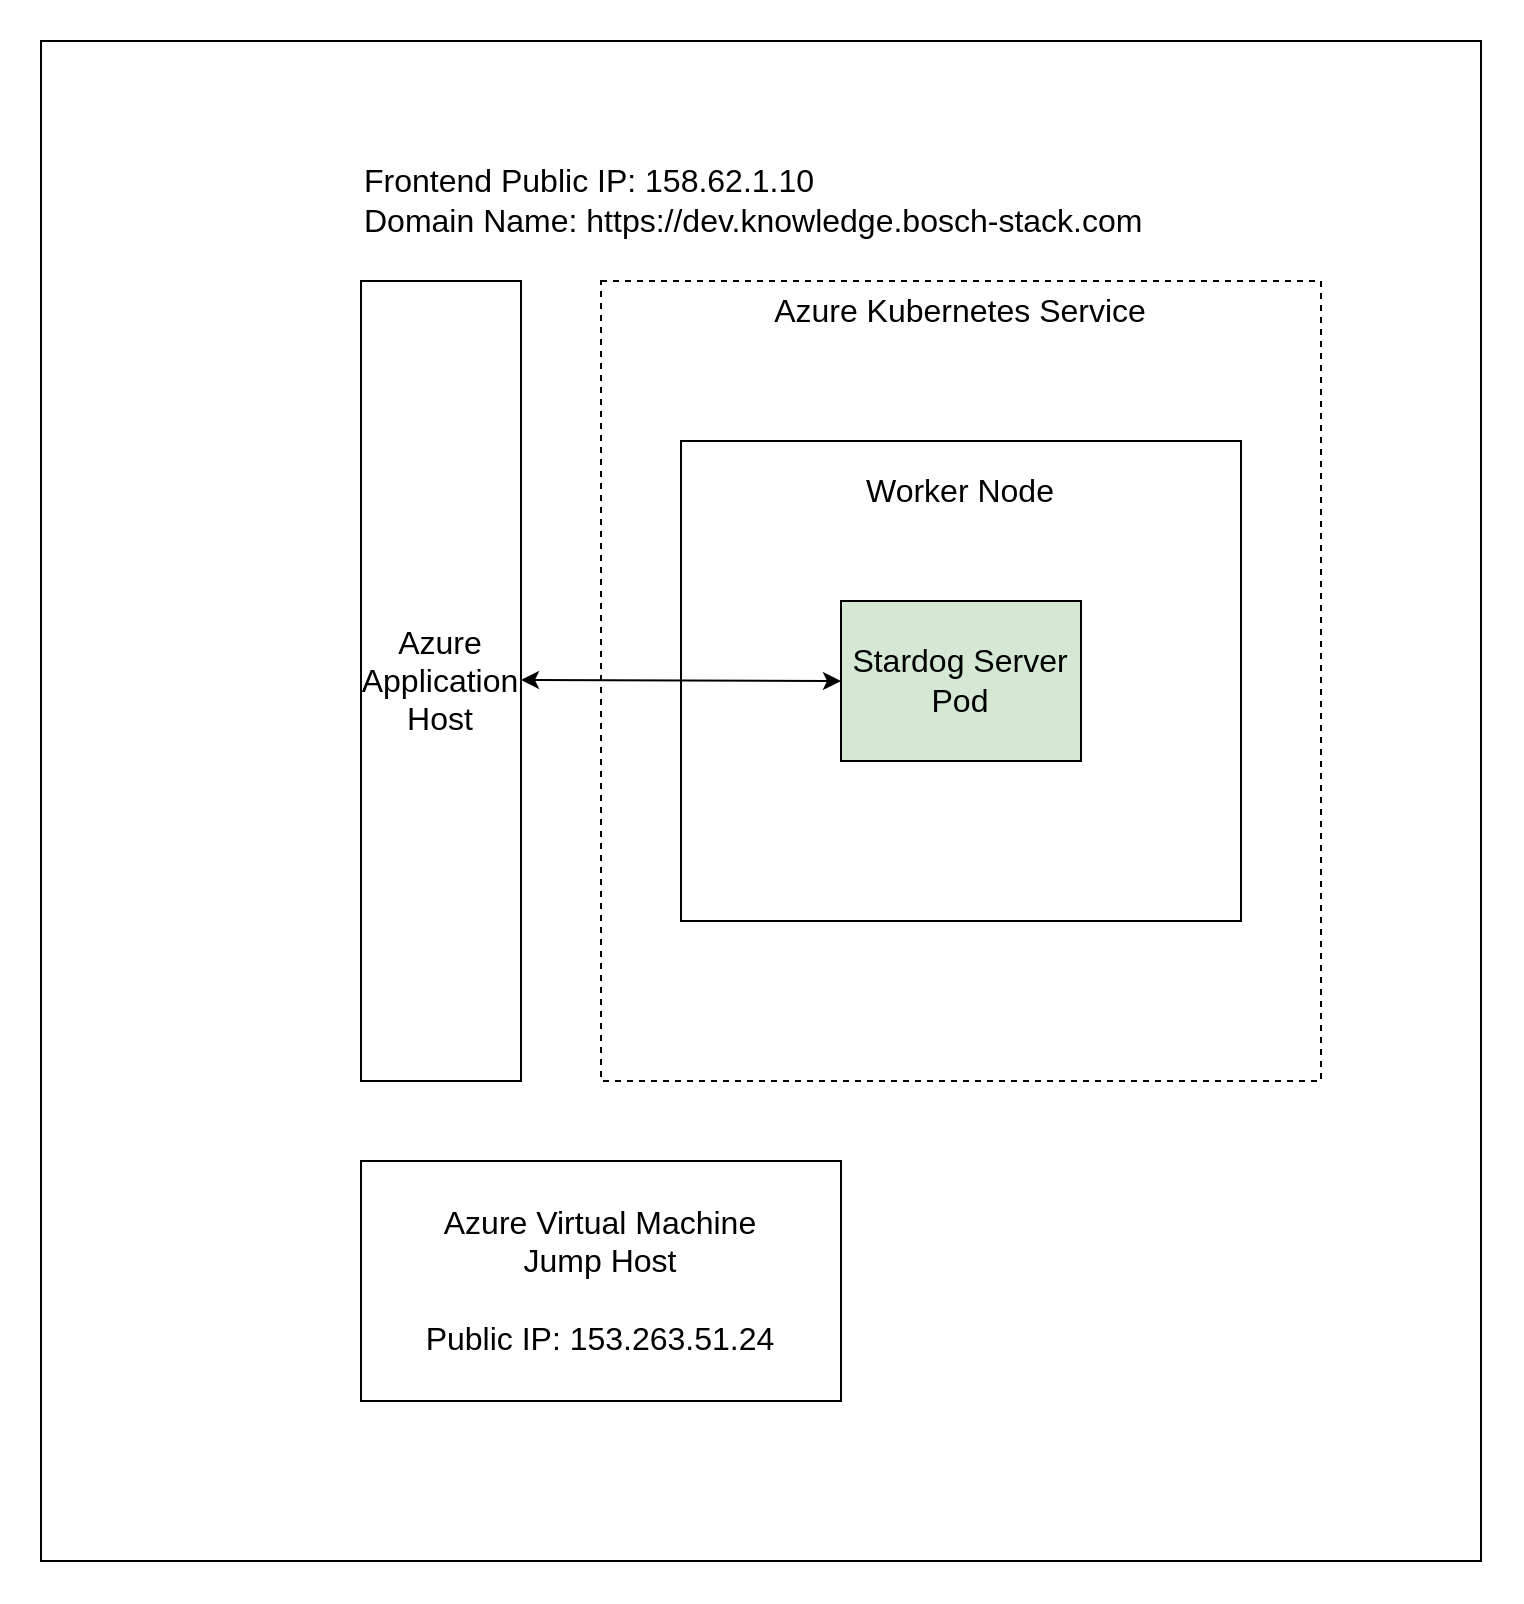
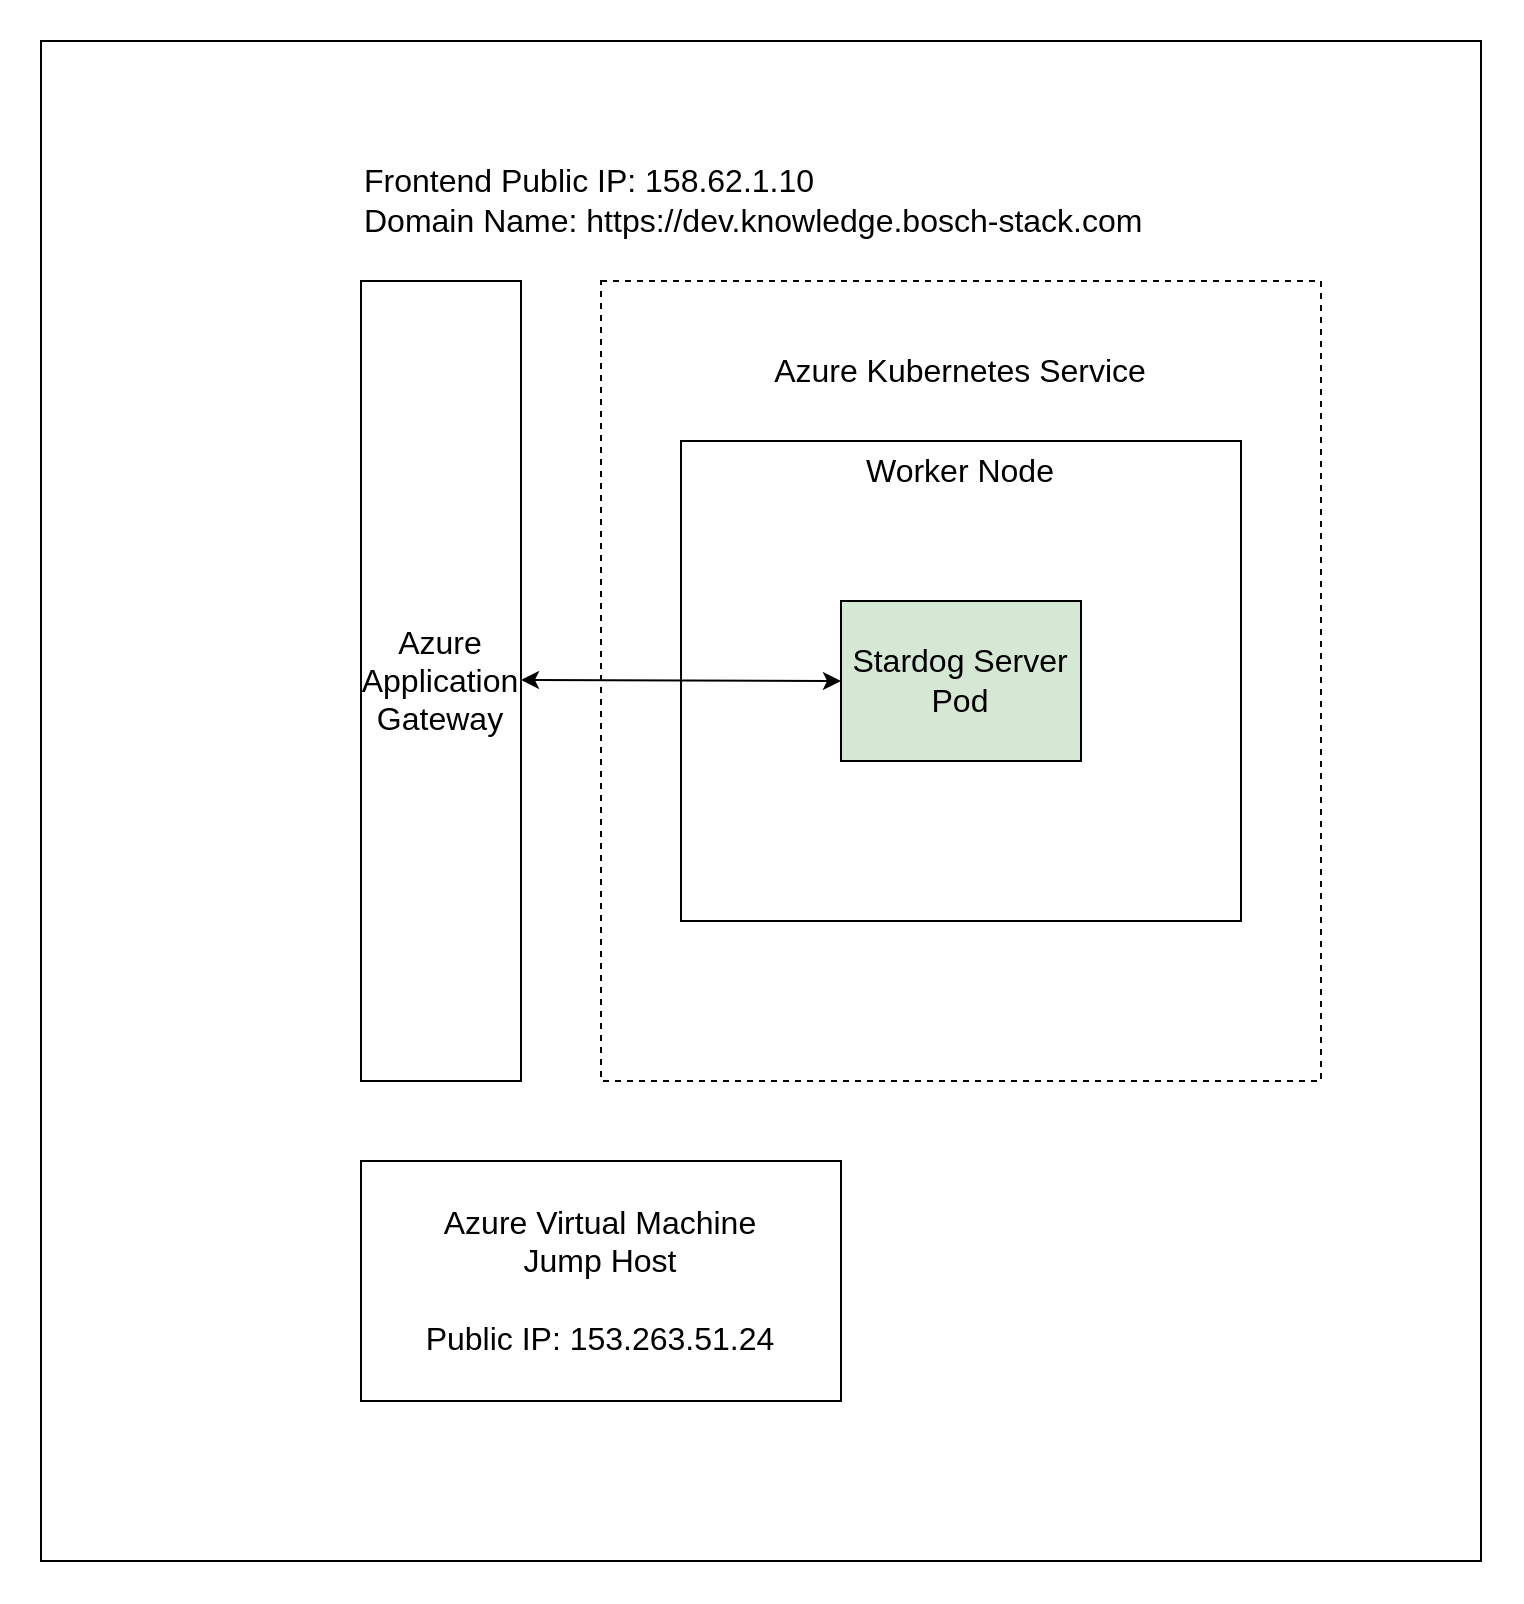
(961, 311) -> (961, 371)
(961, 491) -> (961, 471)
(441, 681) -> (441, 681)
